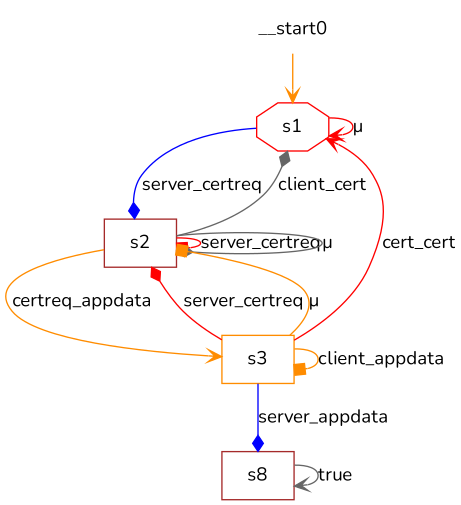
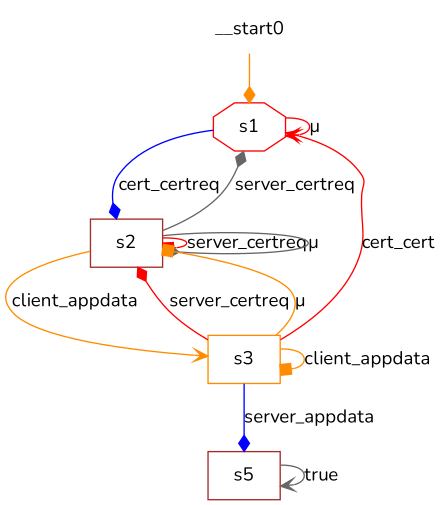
(293, 72) -> (249, 70)
(203, 185) -> (169, 185)
(323, 185) -> (296, 185)
(82, 301) -> (75, 301)
(258, 476) -> (244, 476)
